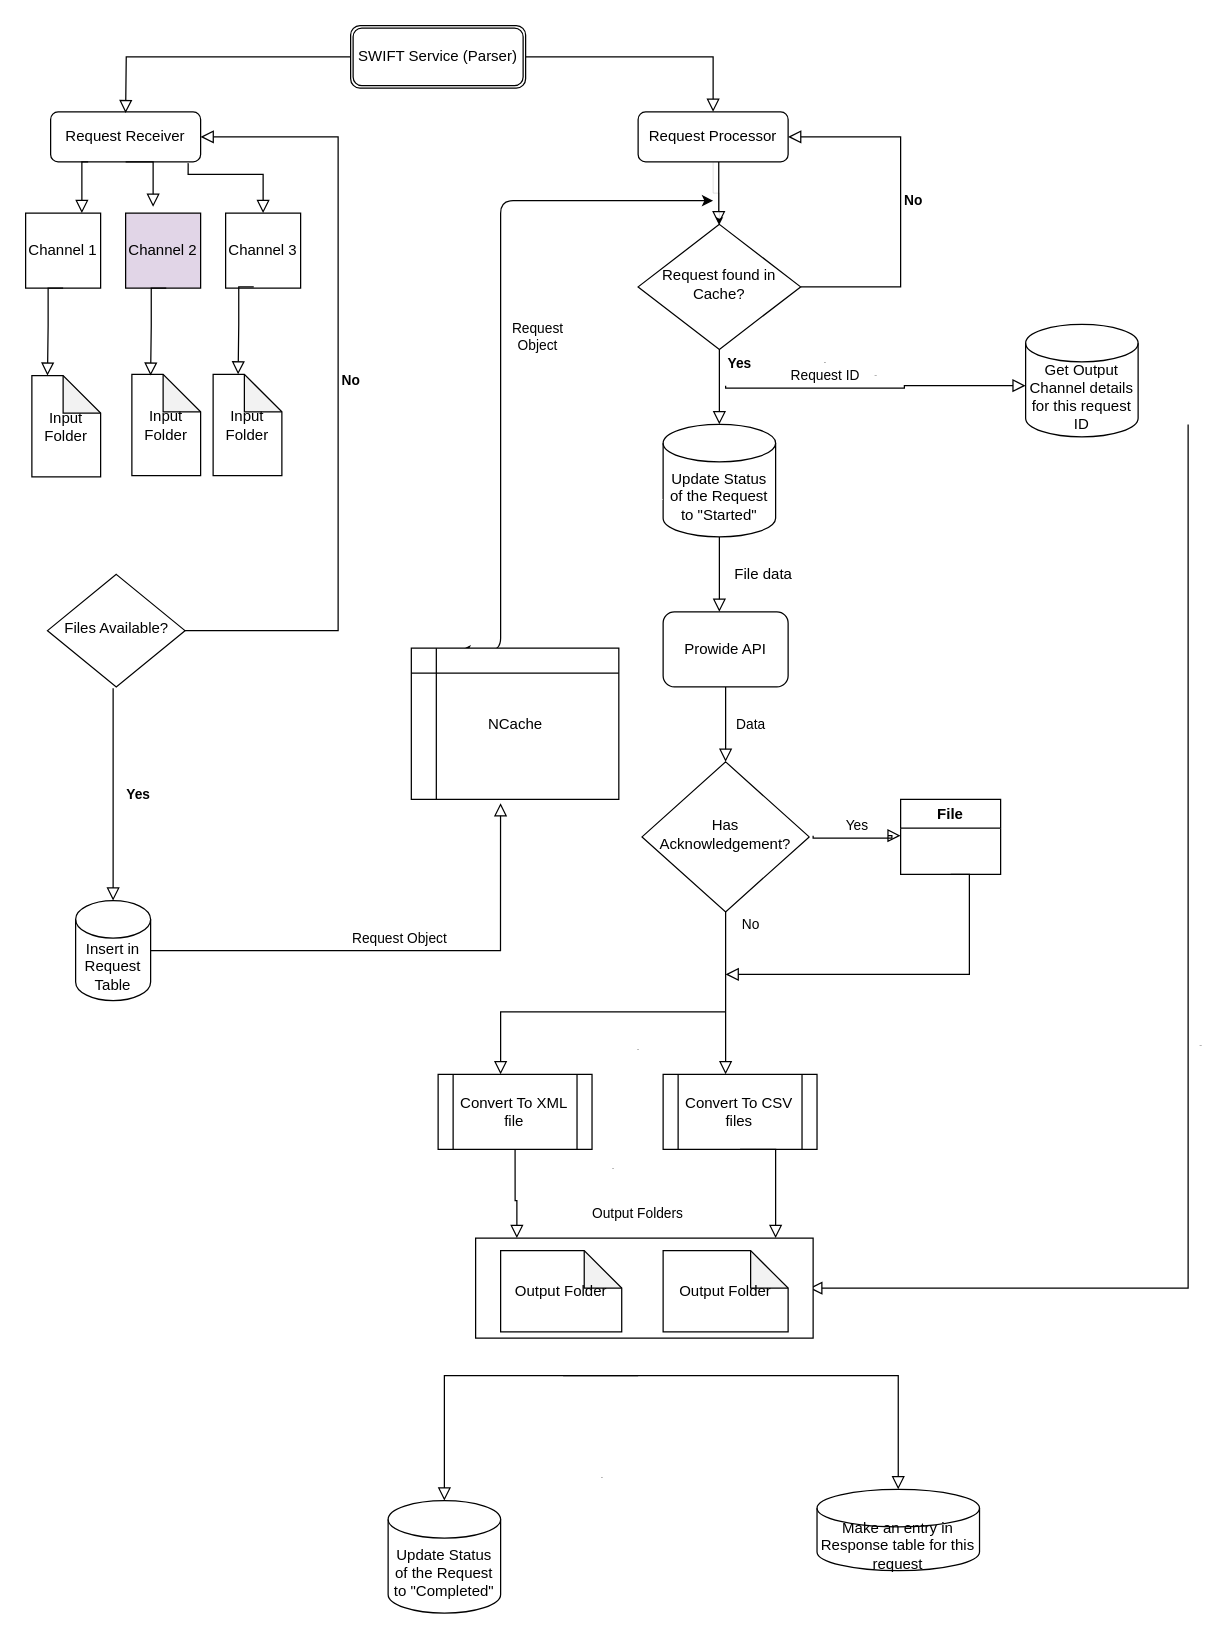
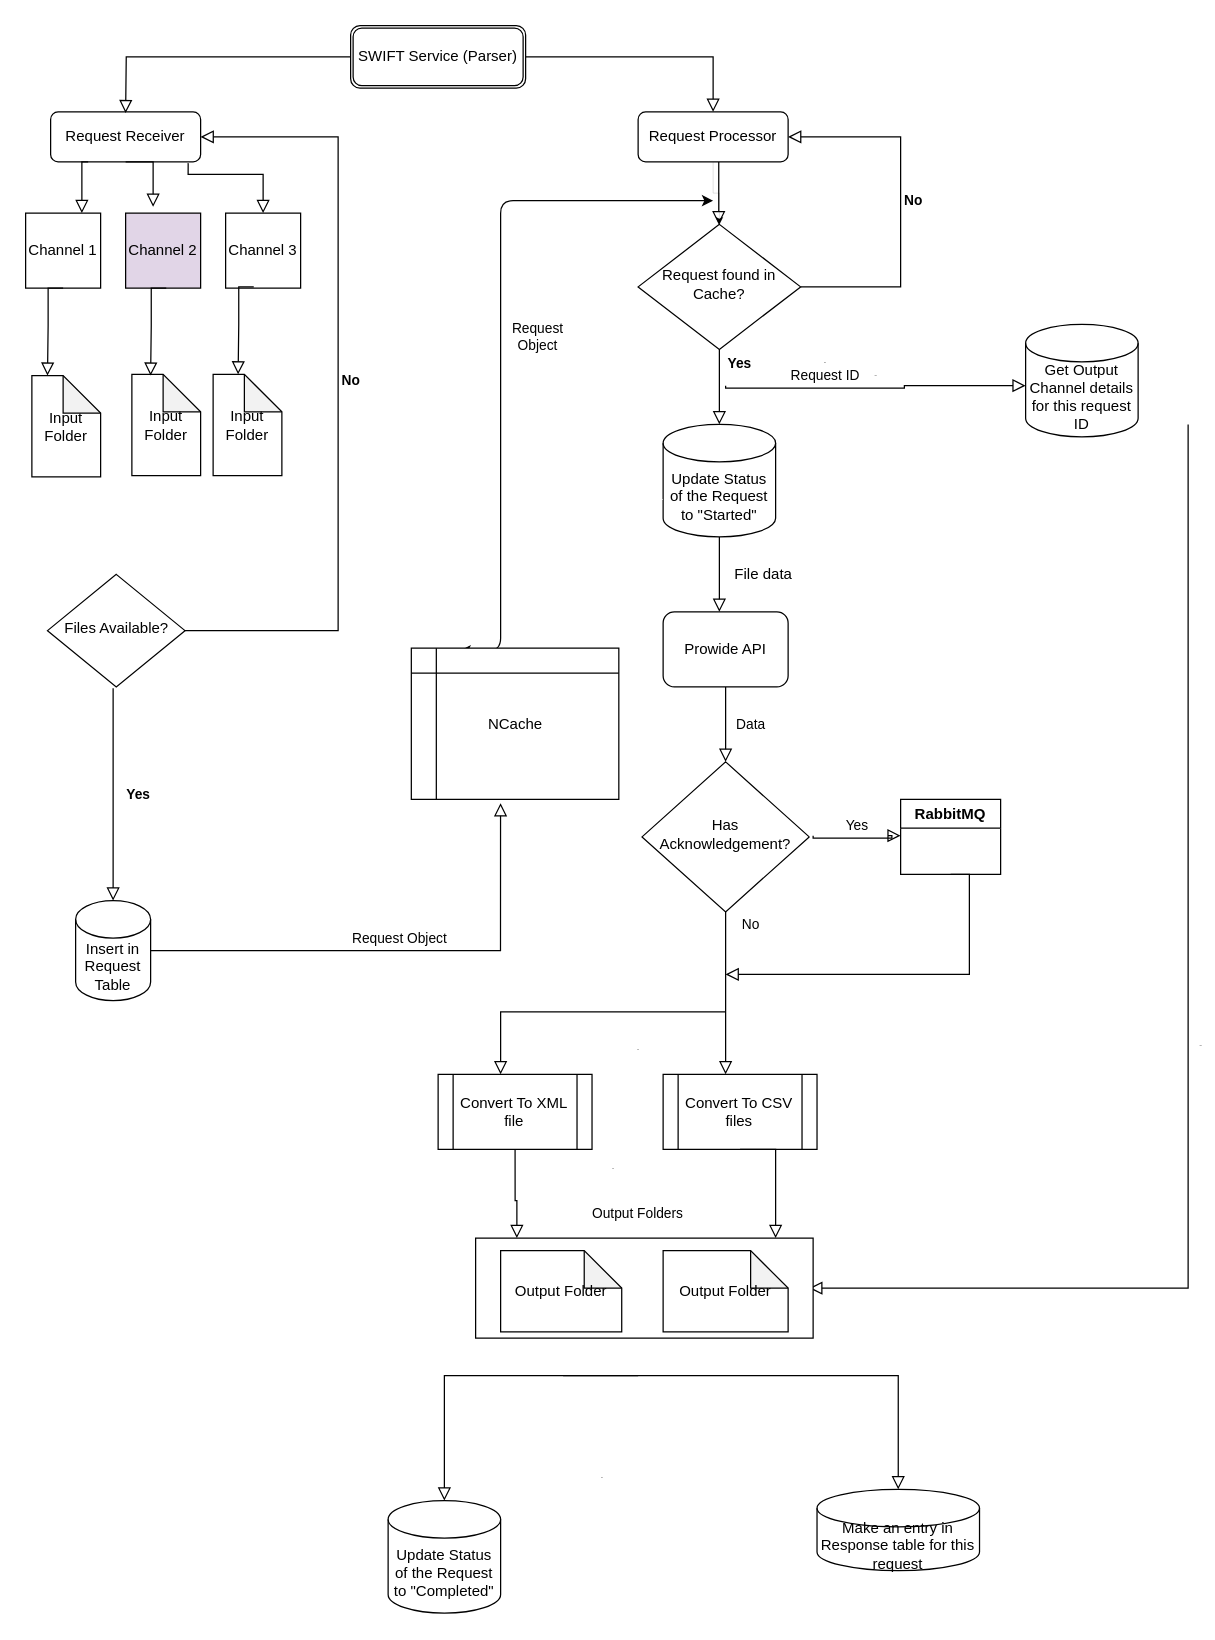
(950, 814) -> (950, 814)
